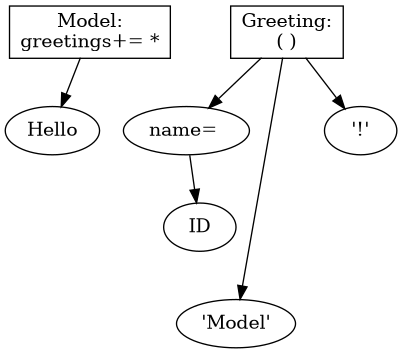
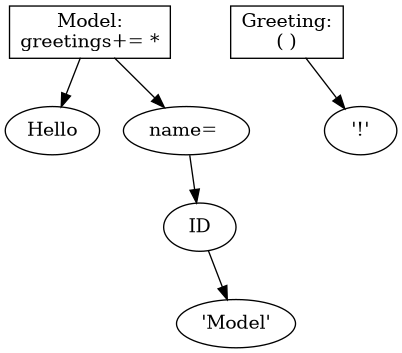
(240, 78) -> (135, 78)
(263, 172) -> (215, 269)
